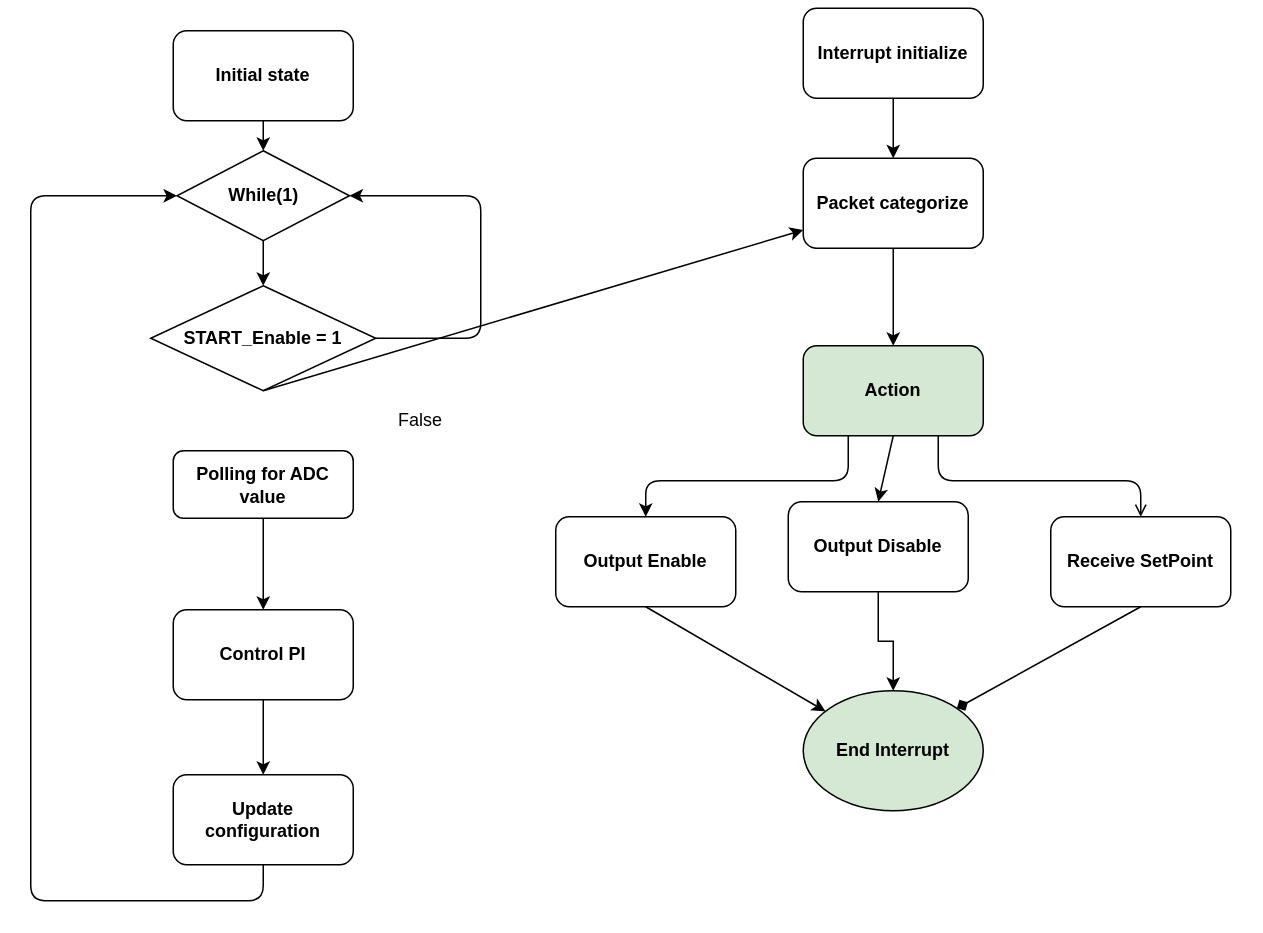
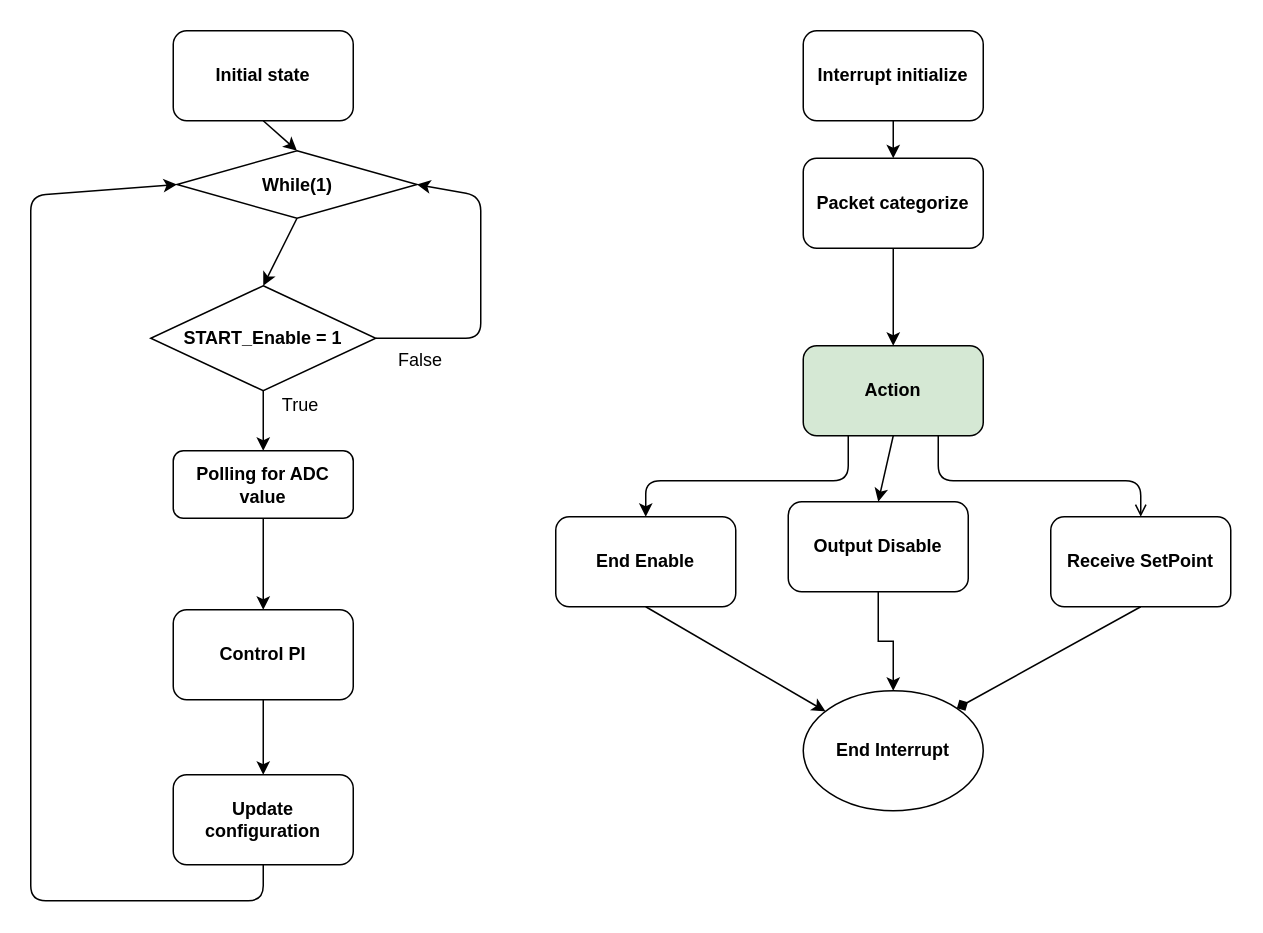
(893, 53) -> (893, 76)
(263, 196) -> (297, 185)
(619, 285) -> (263, 416)
none -> (301, 406)
(421, 421) -> (421, 361)
(646, 562) -> (646, 562)
(893, 751) -> (893, 751)
